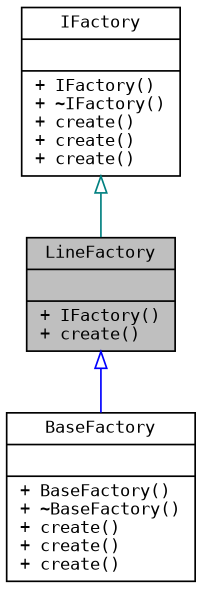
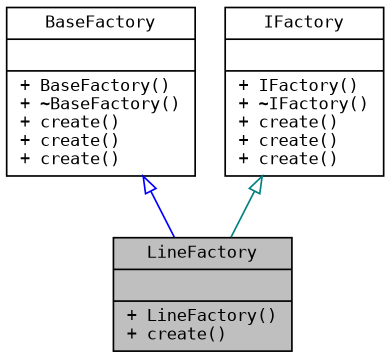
(101, 316) -> (203, 316)
(101, 391) -> (163, 214)
